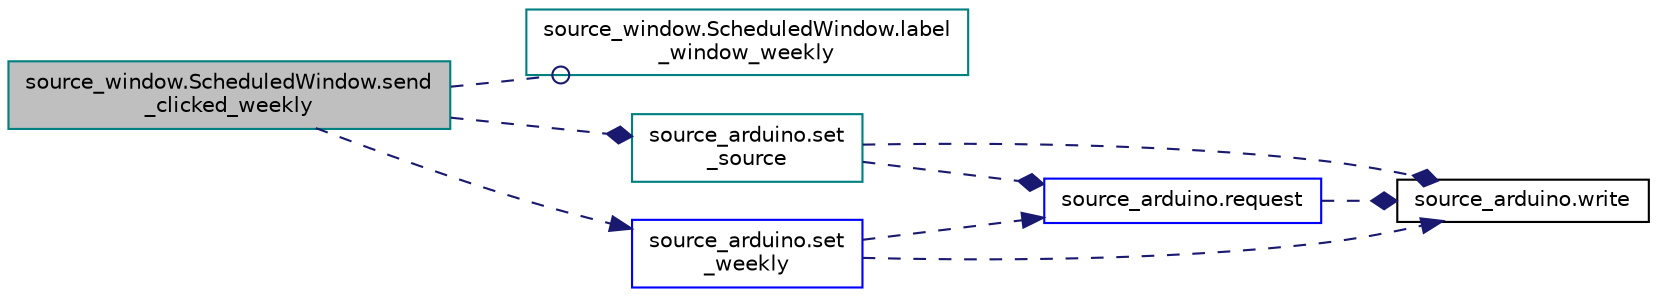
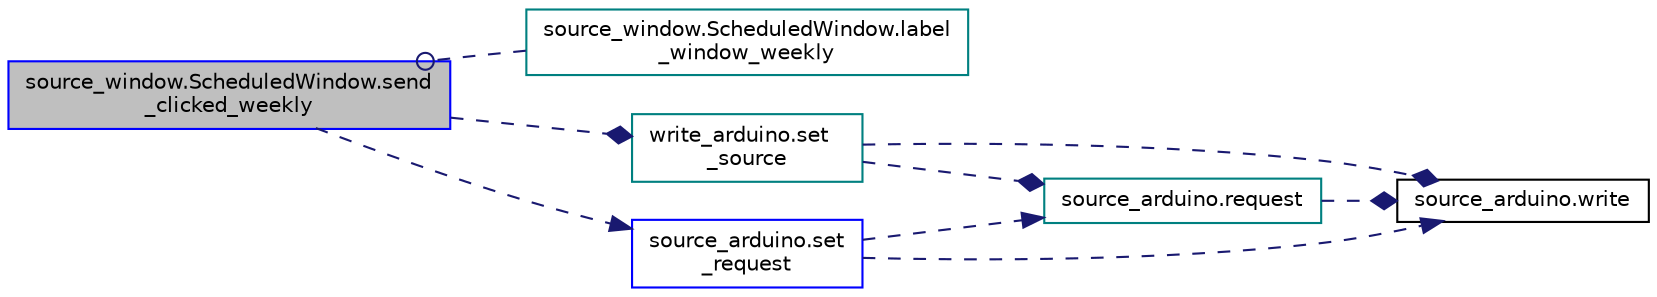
(501, 82) -> (480, 55)
(229, 95) -> (229, 95)
(747, 148) -> (747, 148)
(1183, 201) -> (1183, 201)
(747, 254) -> (747, 254)
